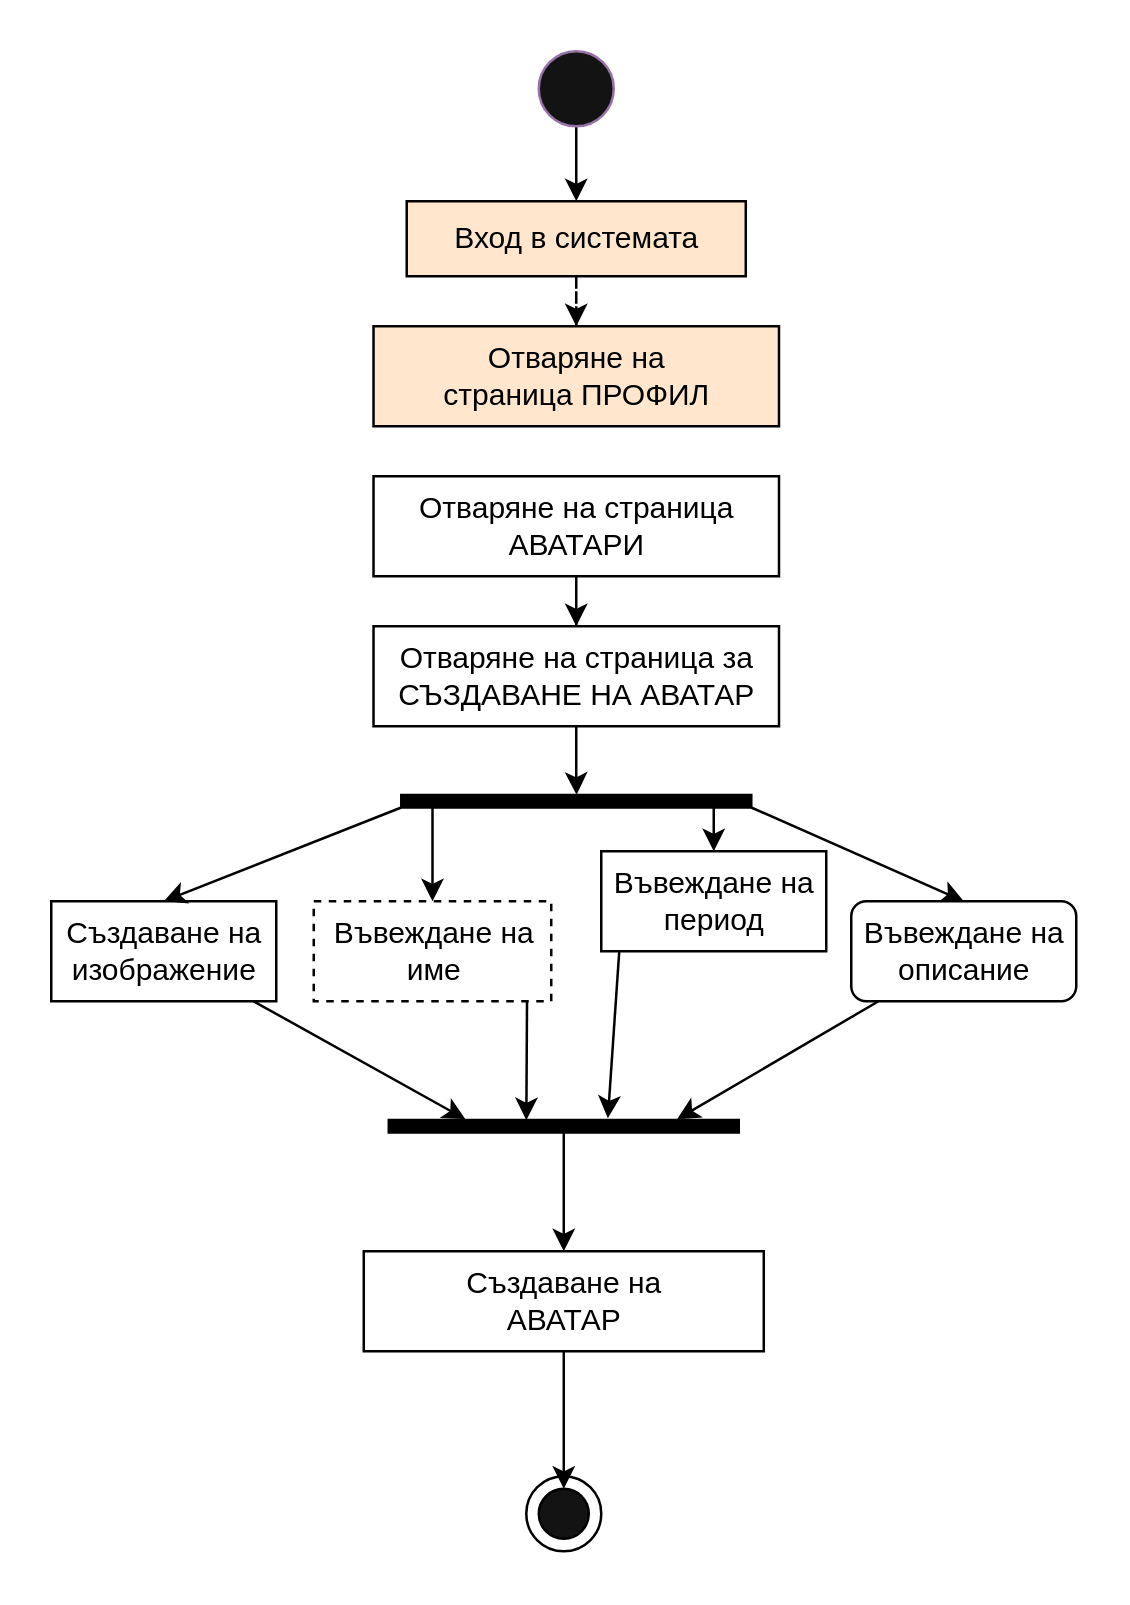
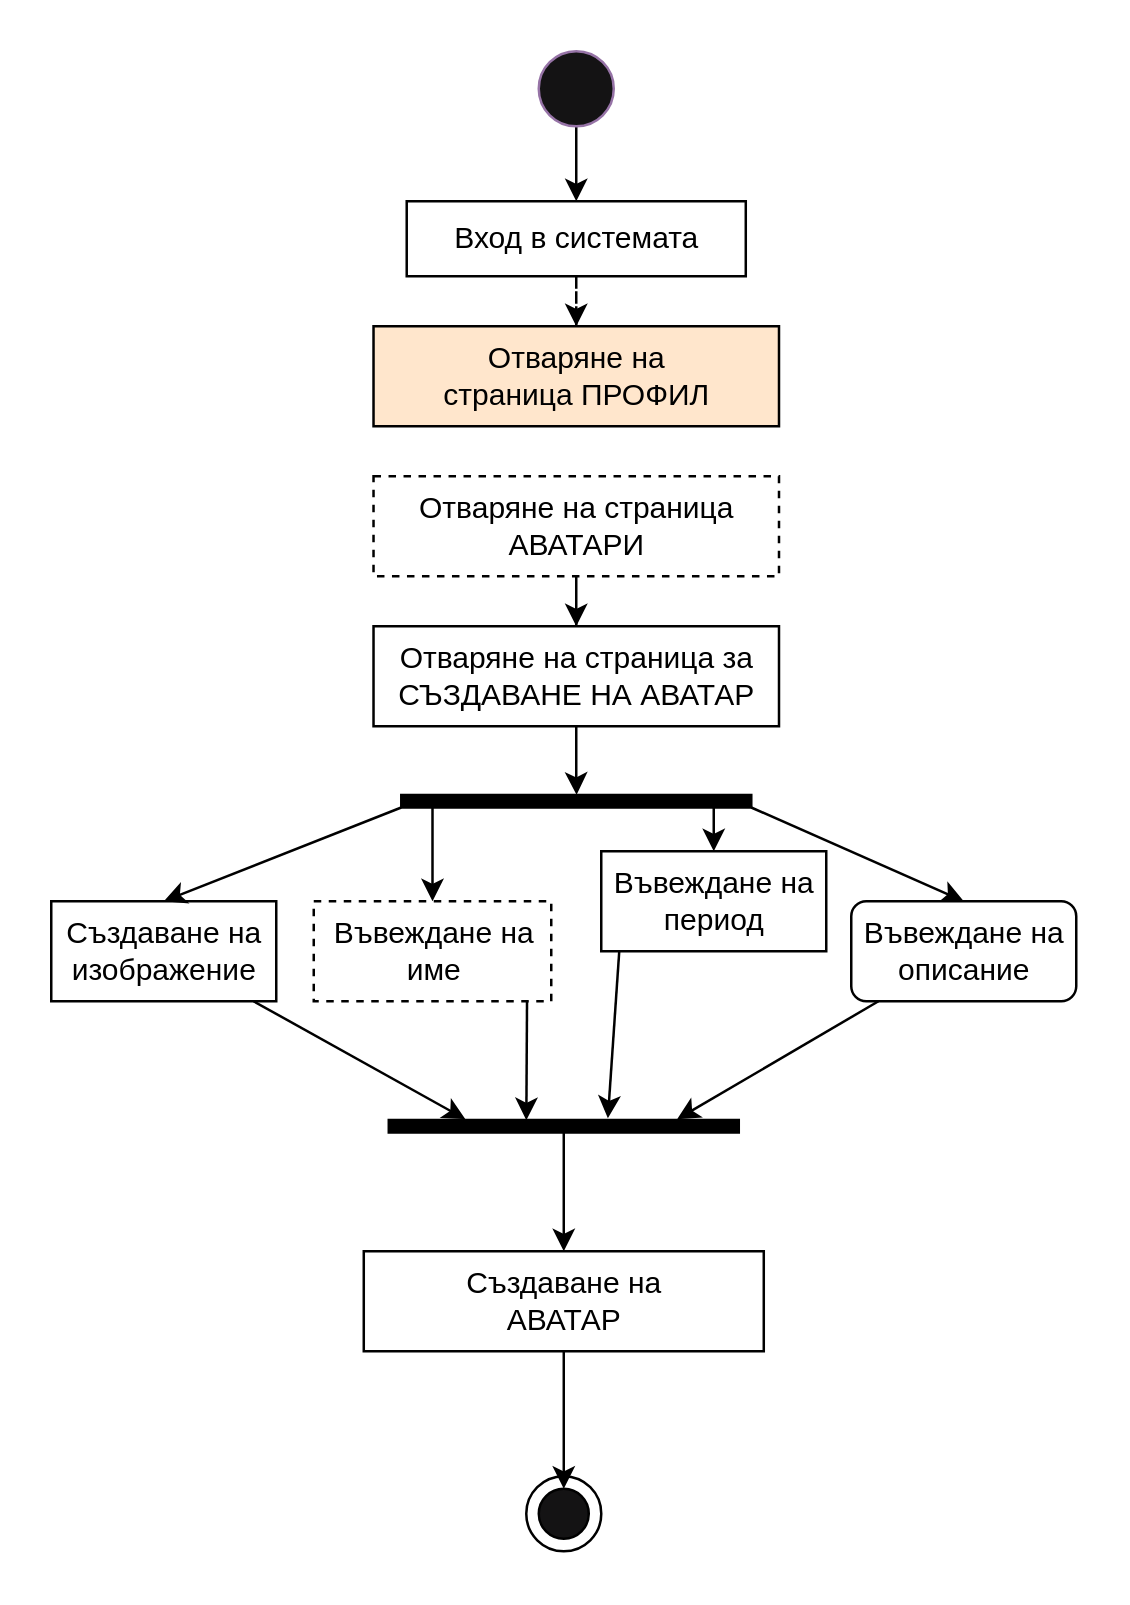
(576, 239) -> (576, 239)
(576, 526) -> (576, 526)
